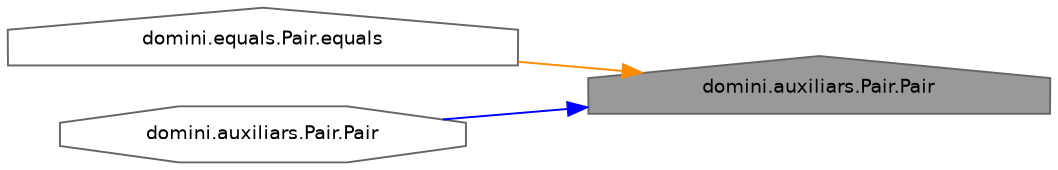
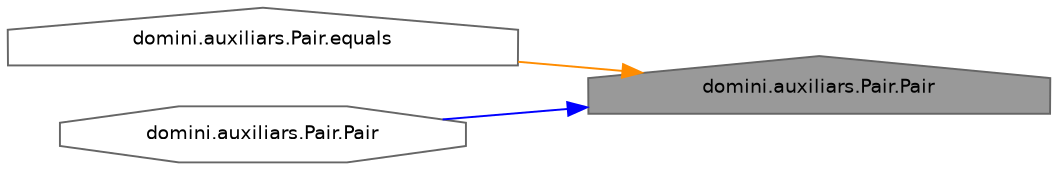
(263, 40) -> (263, 40)
